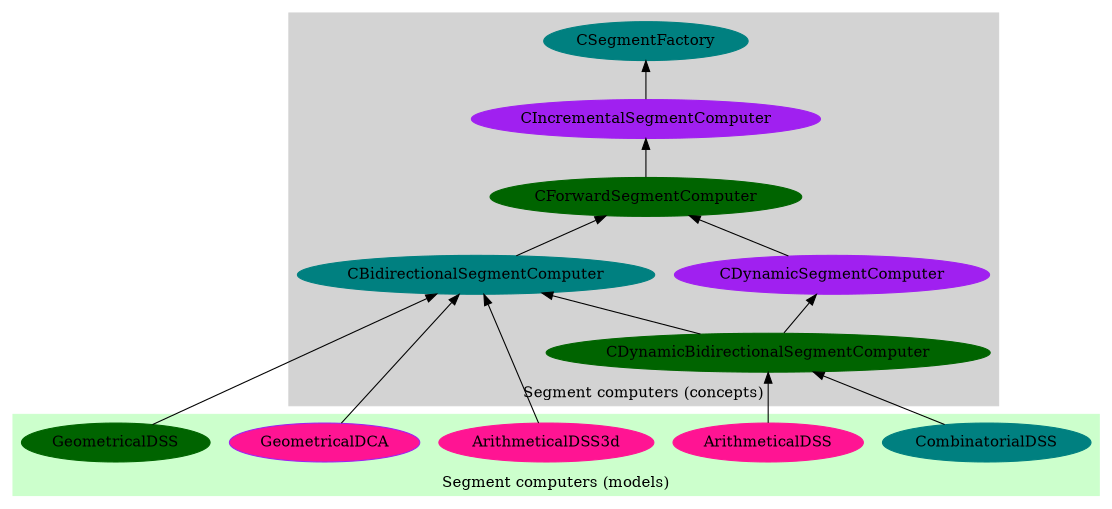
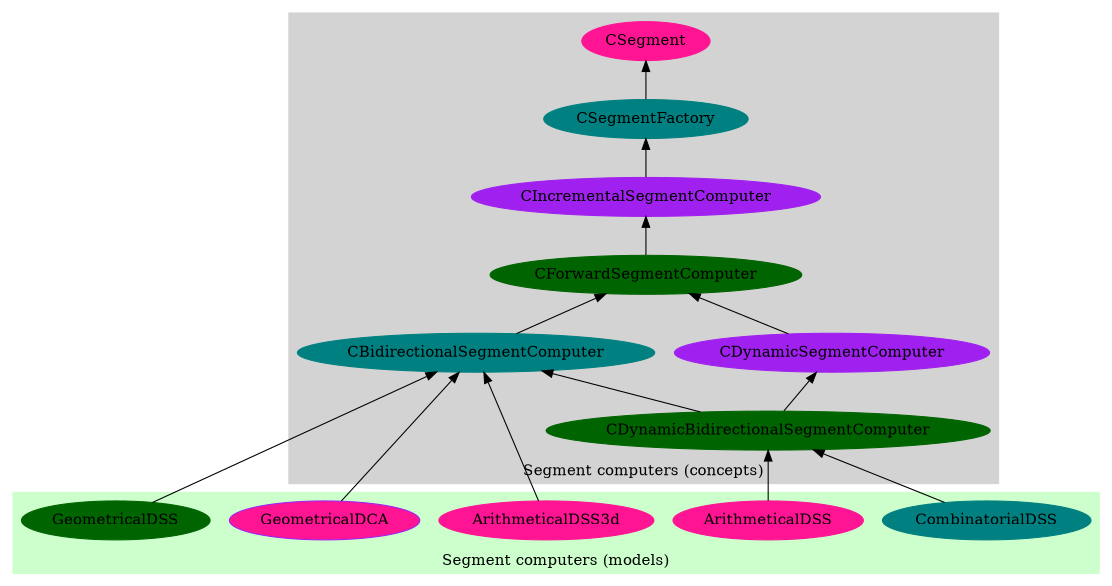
none -> (646, 41)
